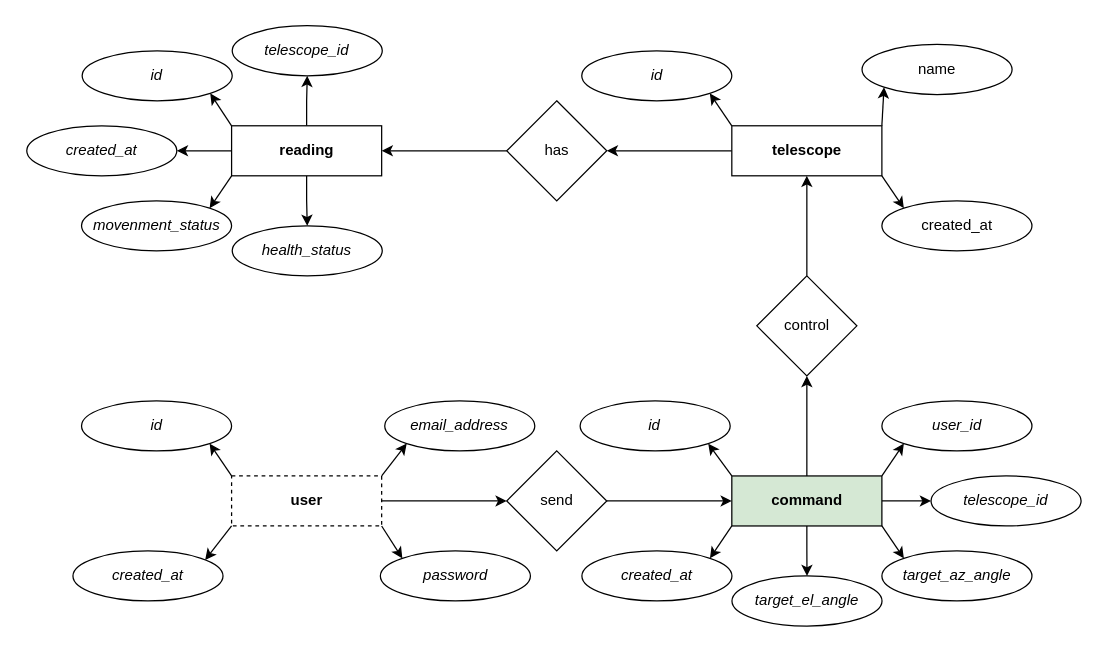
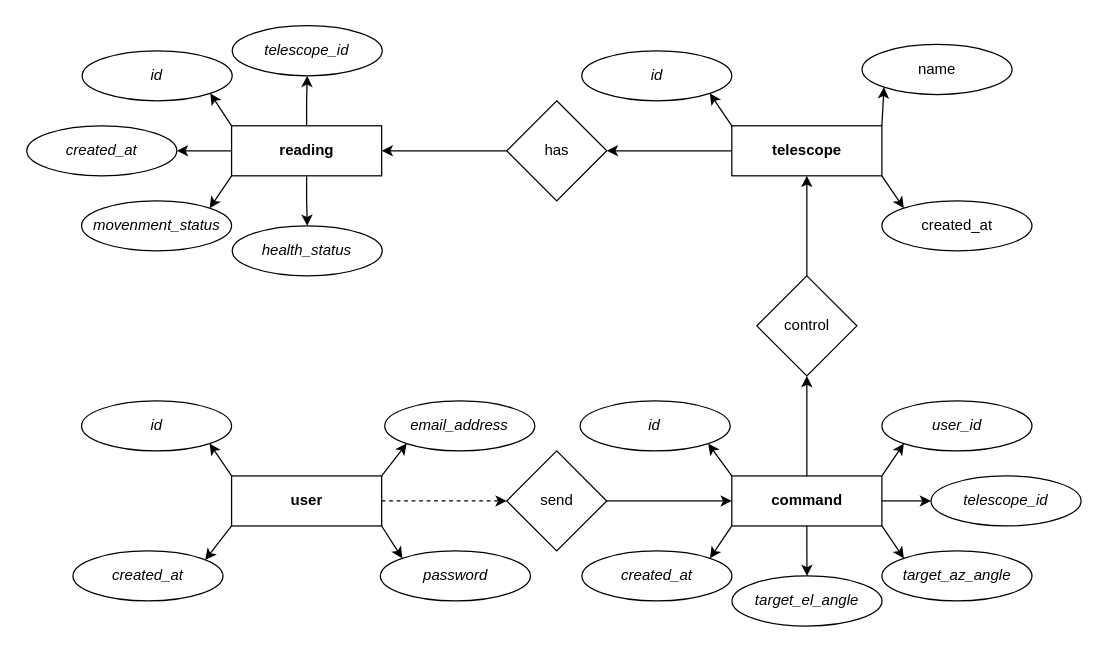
(306, 501) -> (306, 501)
(438, 501) -> (438, 501)
(806, 501) -> (806, 501)
